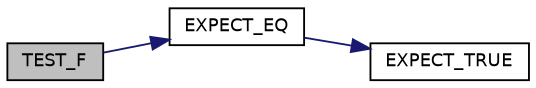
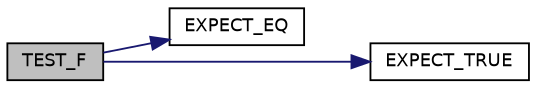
(328, 42) -> (227, 62)
